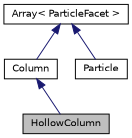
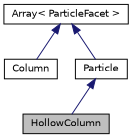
(51, 101) -> (81, 101)
